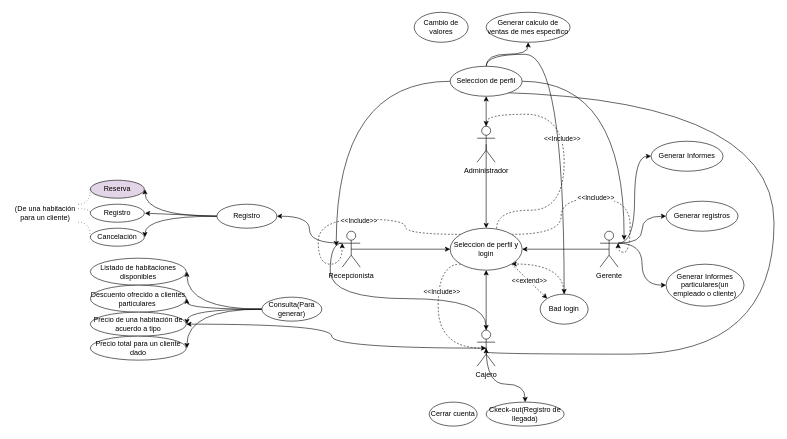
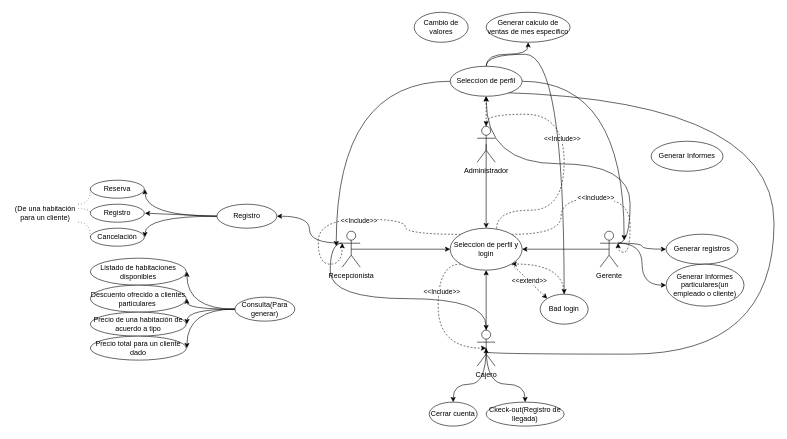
(486, 116) -> (486, 116)
(117, 189) -> (117, 189)
(634, 210) -> (566, 164)
(702, 216) -> (702, 249)
(292, 309) -> (265, 309)
(331, 335) -> (473, 384)
